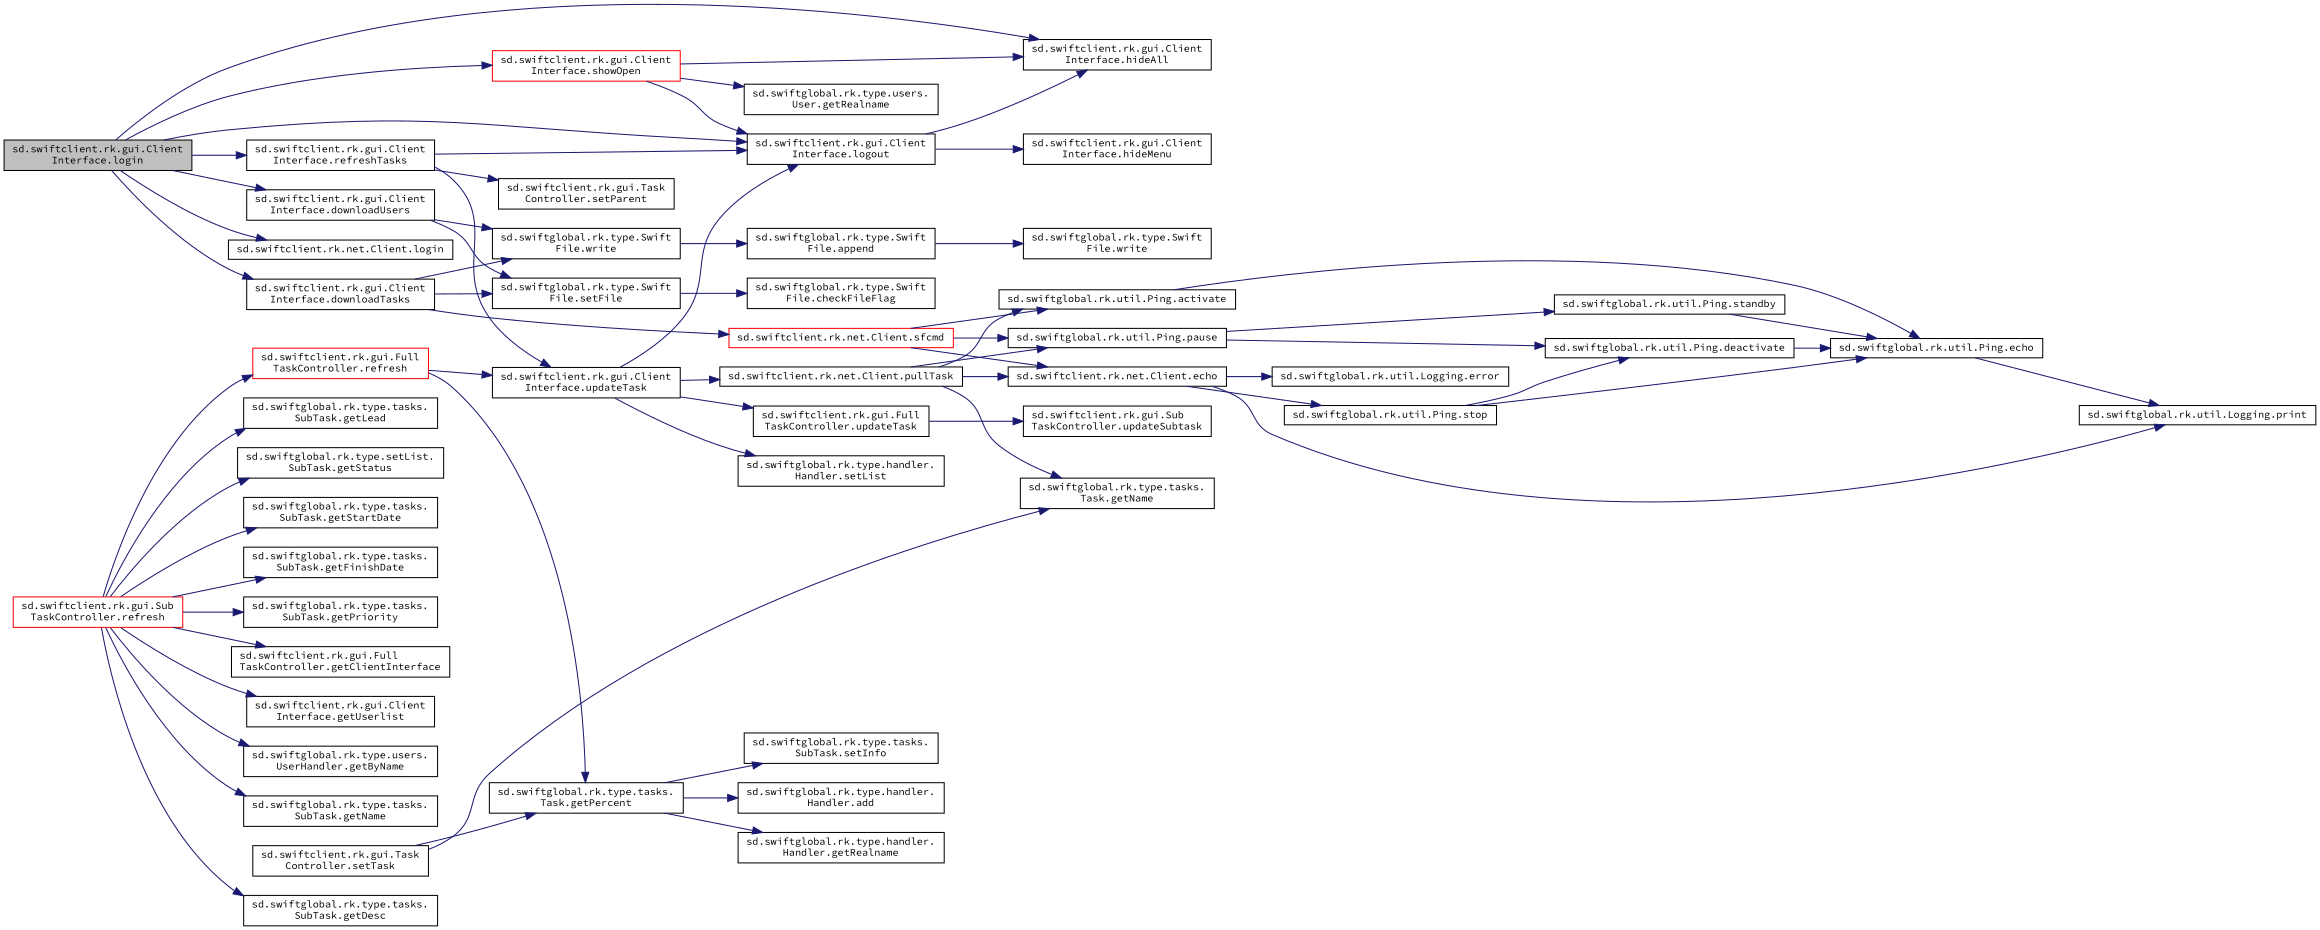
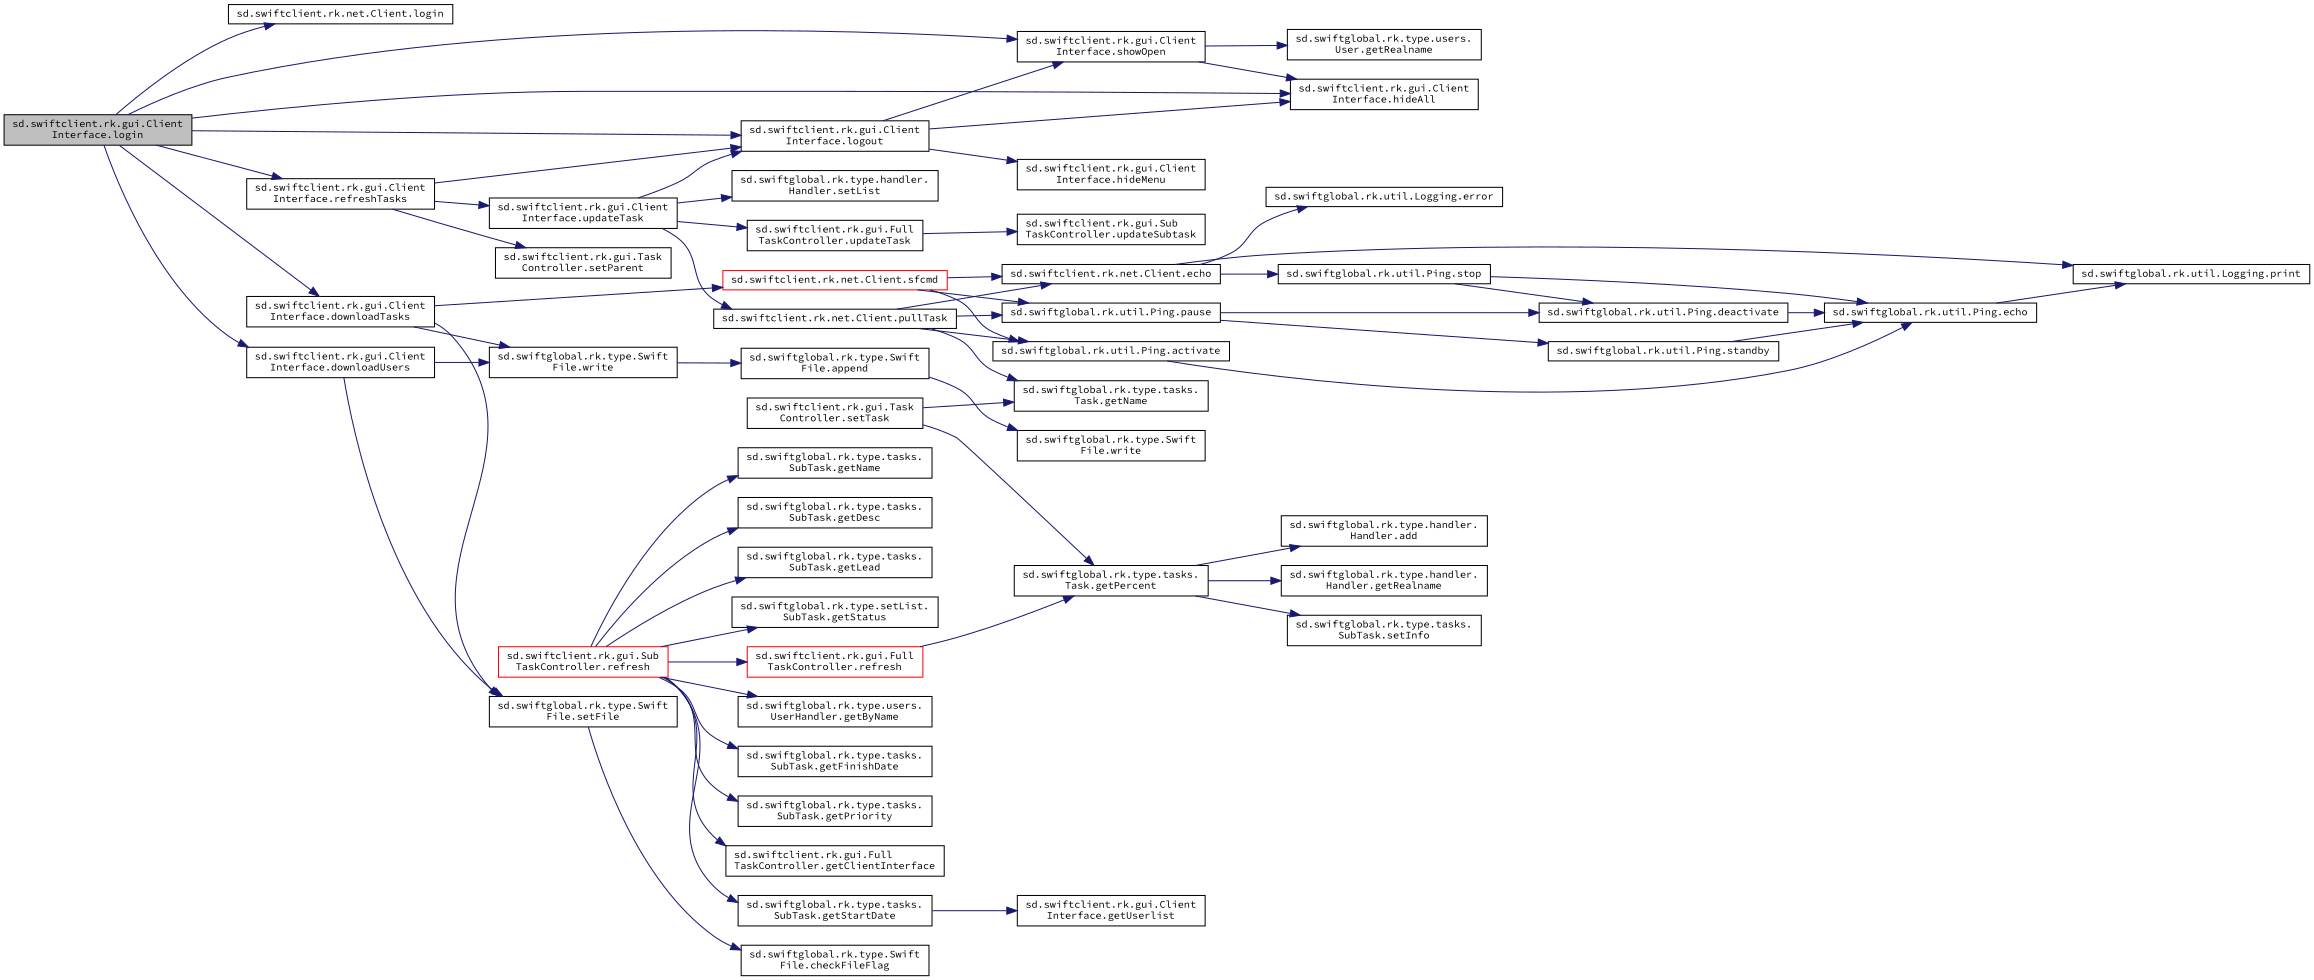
(586, 66) -> (1111, 47)
(694, 103) -> (951, 99)
(455, 372) -> none
(181, 665) -> (969, 911)
